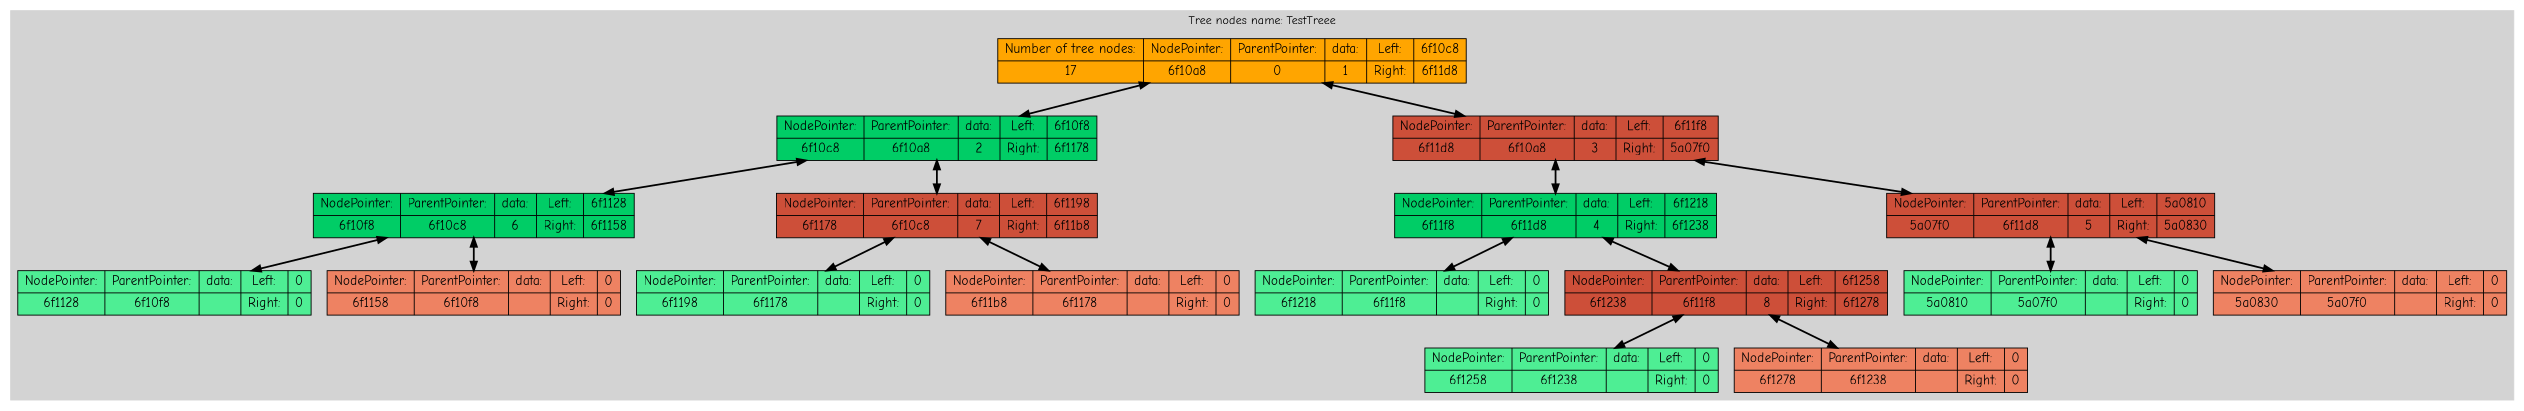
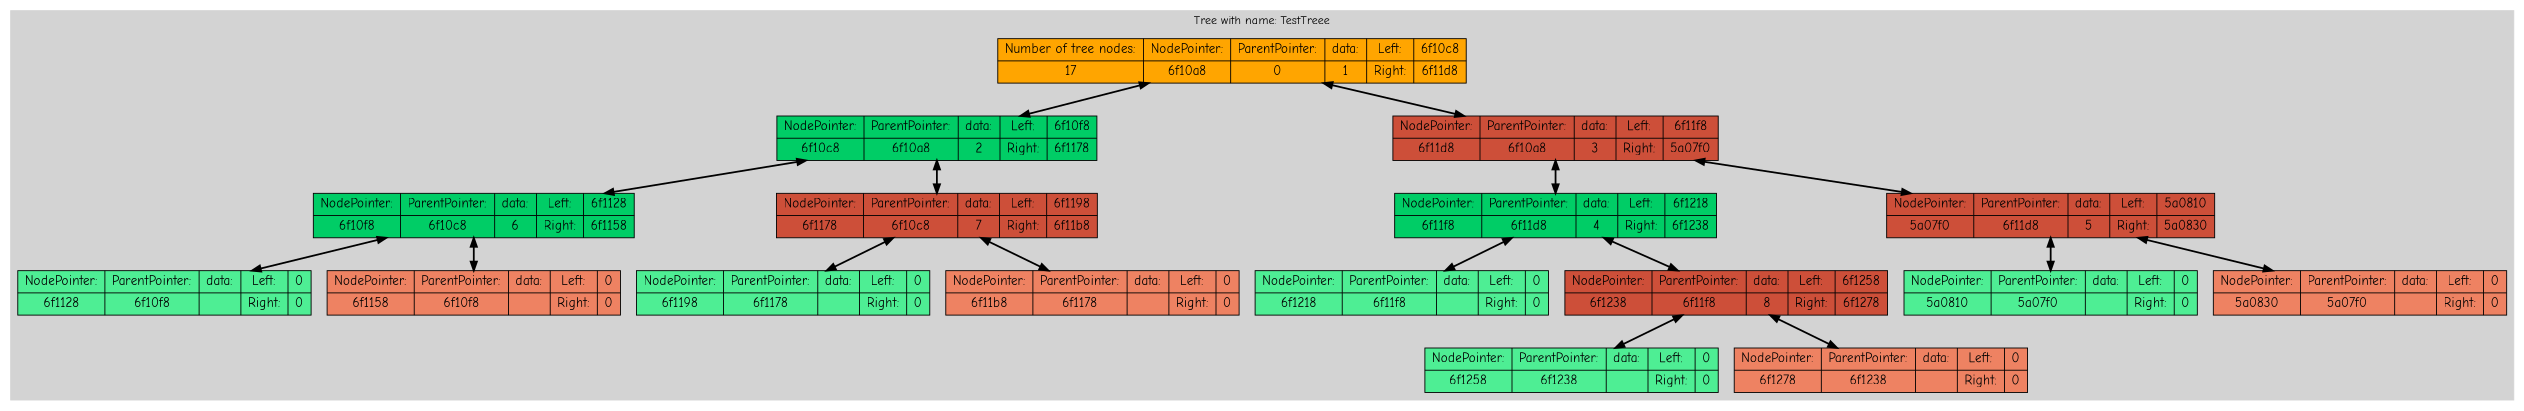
(1262, 21) -> (1262, 21)
